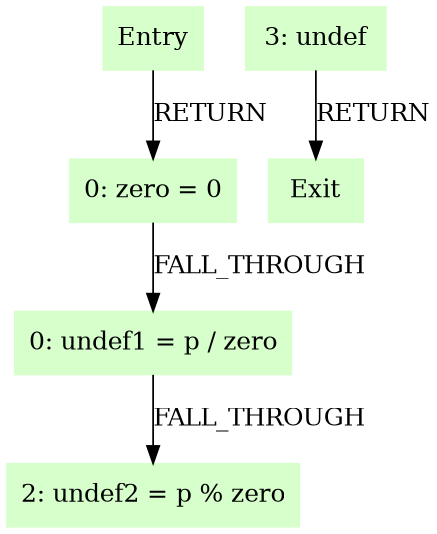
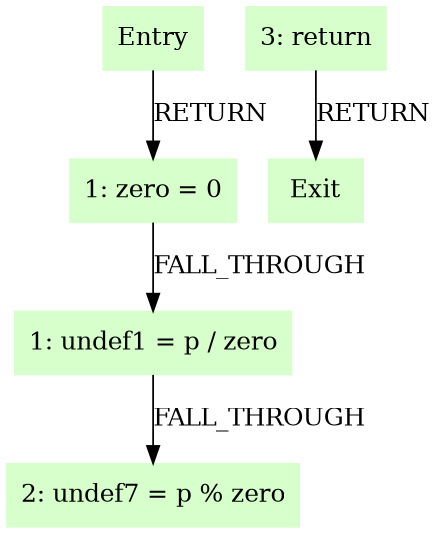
(316, 38) -> (316, 38)
(153, 191) -> (153, 191)
(153, 343) -> (153, 343)
(153, 495) -> (153, 495)
